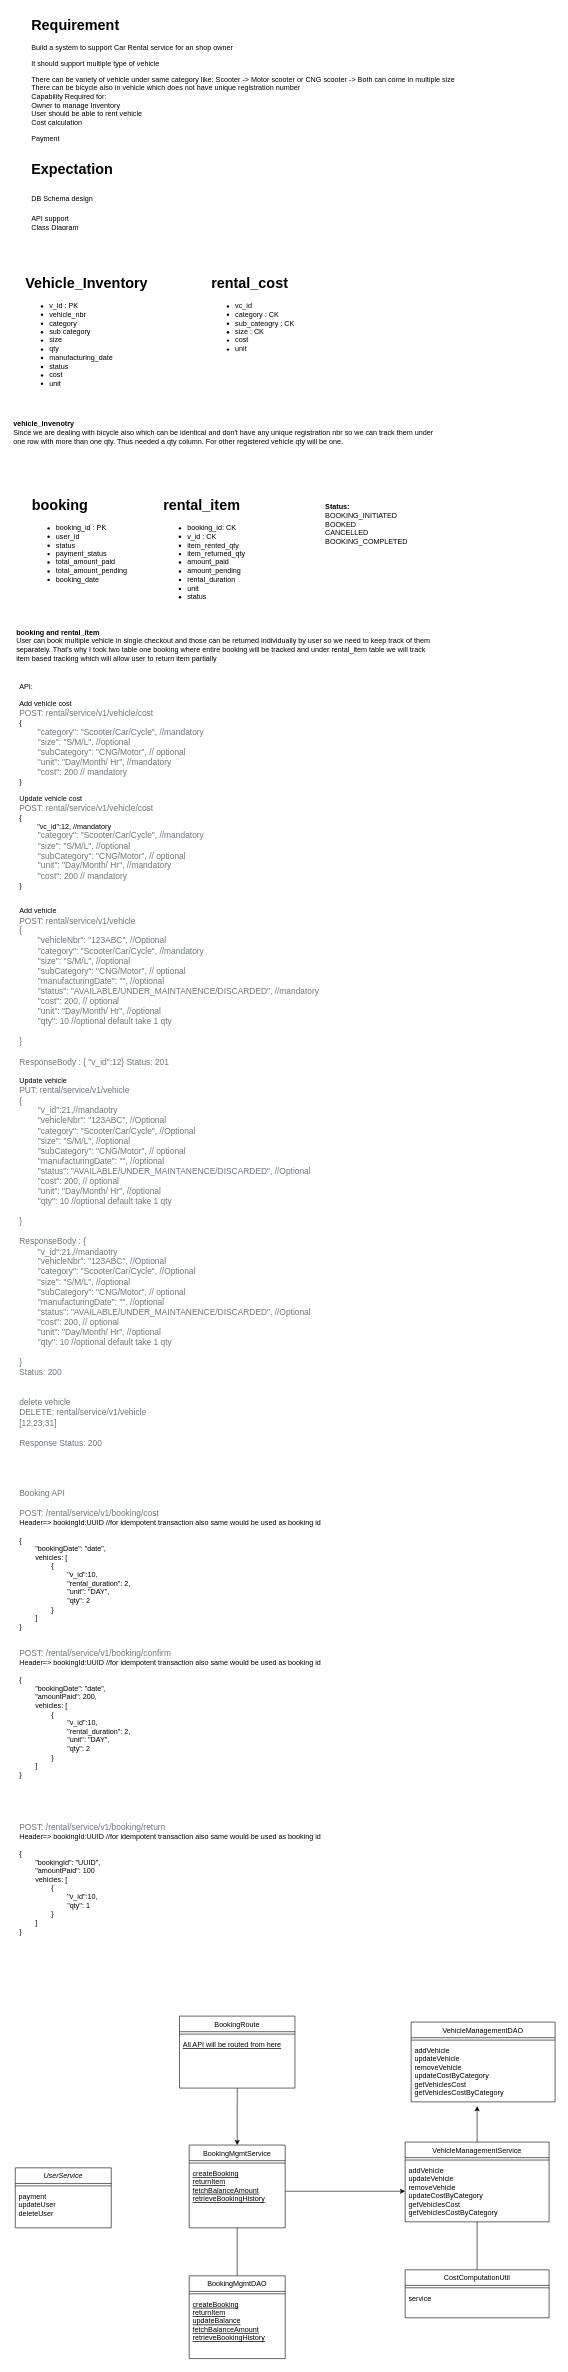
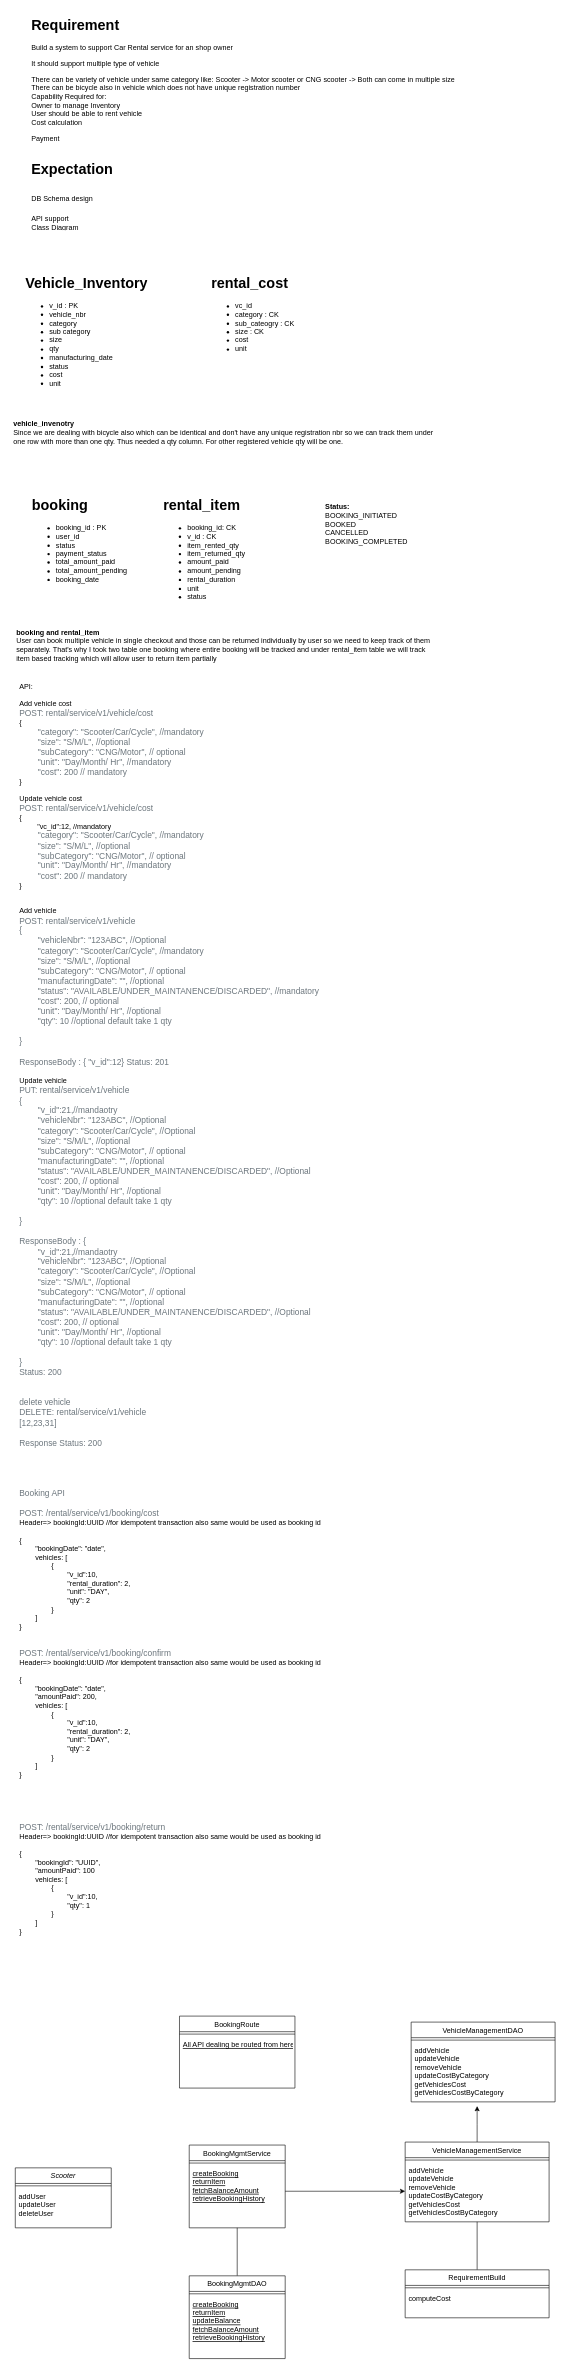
(237, 2045) -> (244, 2045)
(237, 2140) -> none
(63, 2176) -> (63, 2176)
(33, 2197) -> (33, 2197)
(477, 2278) -> (477, 2278)
(422, 2299) -> (431, 2299)
